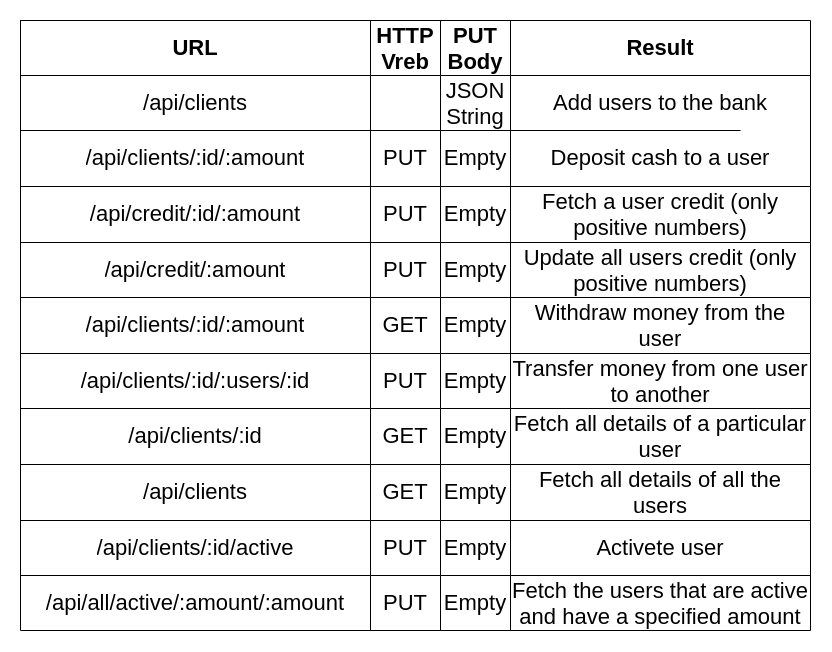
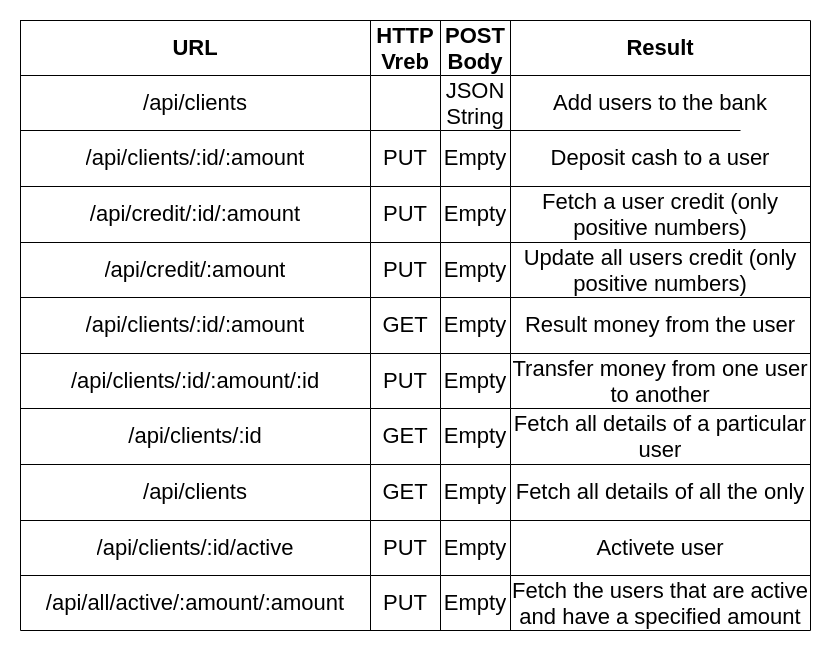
(476, 49) -> (476, 49)
(661, 326) -> (661, 326)
(196, 382) -> (196, 382)
(661, 493) -> (661, 493)
